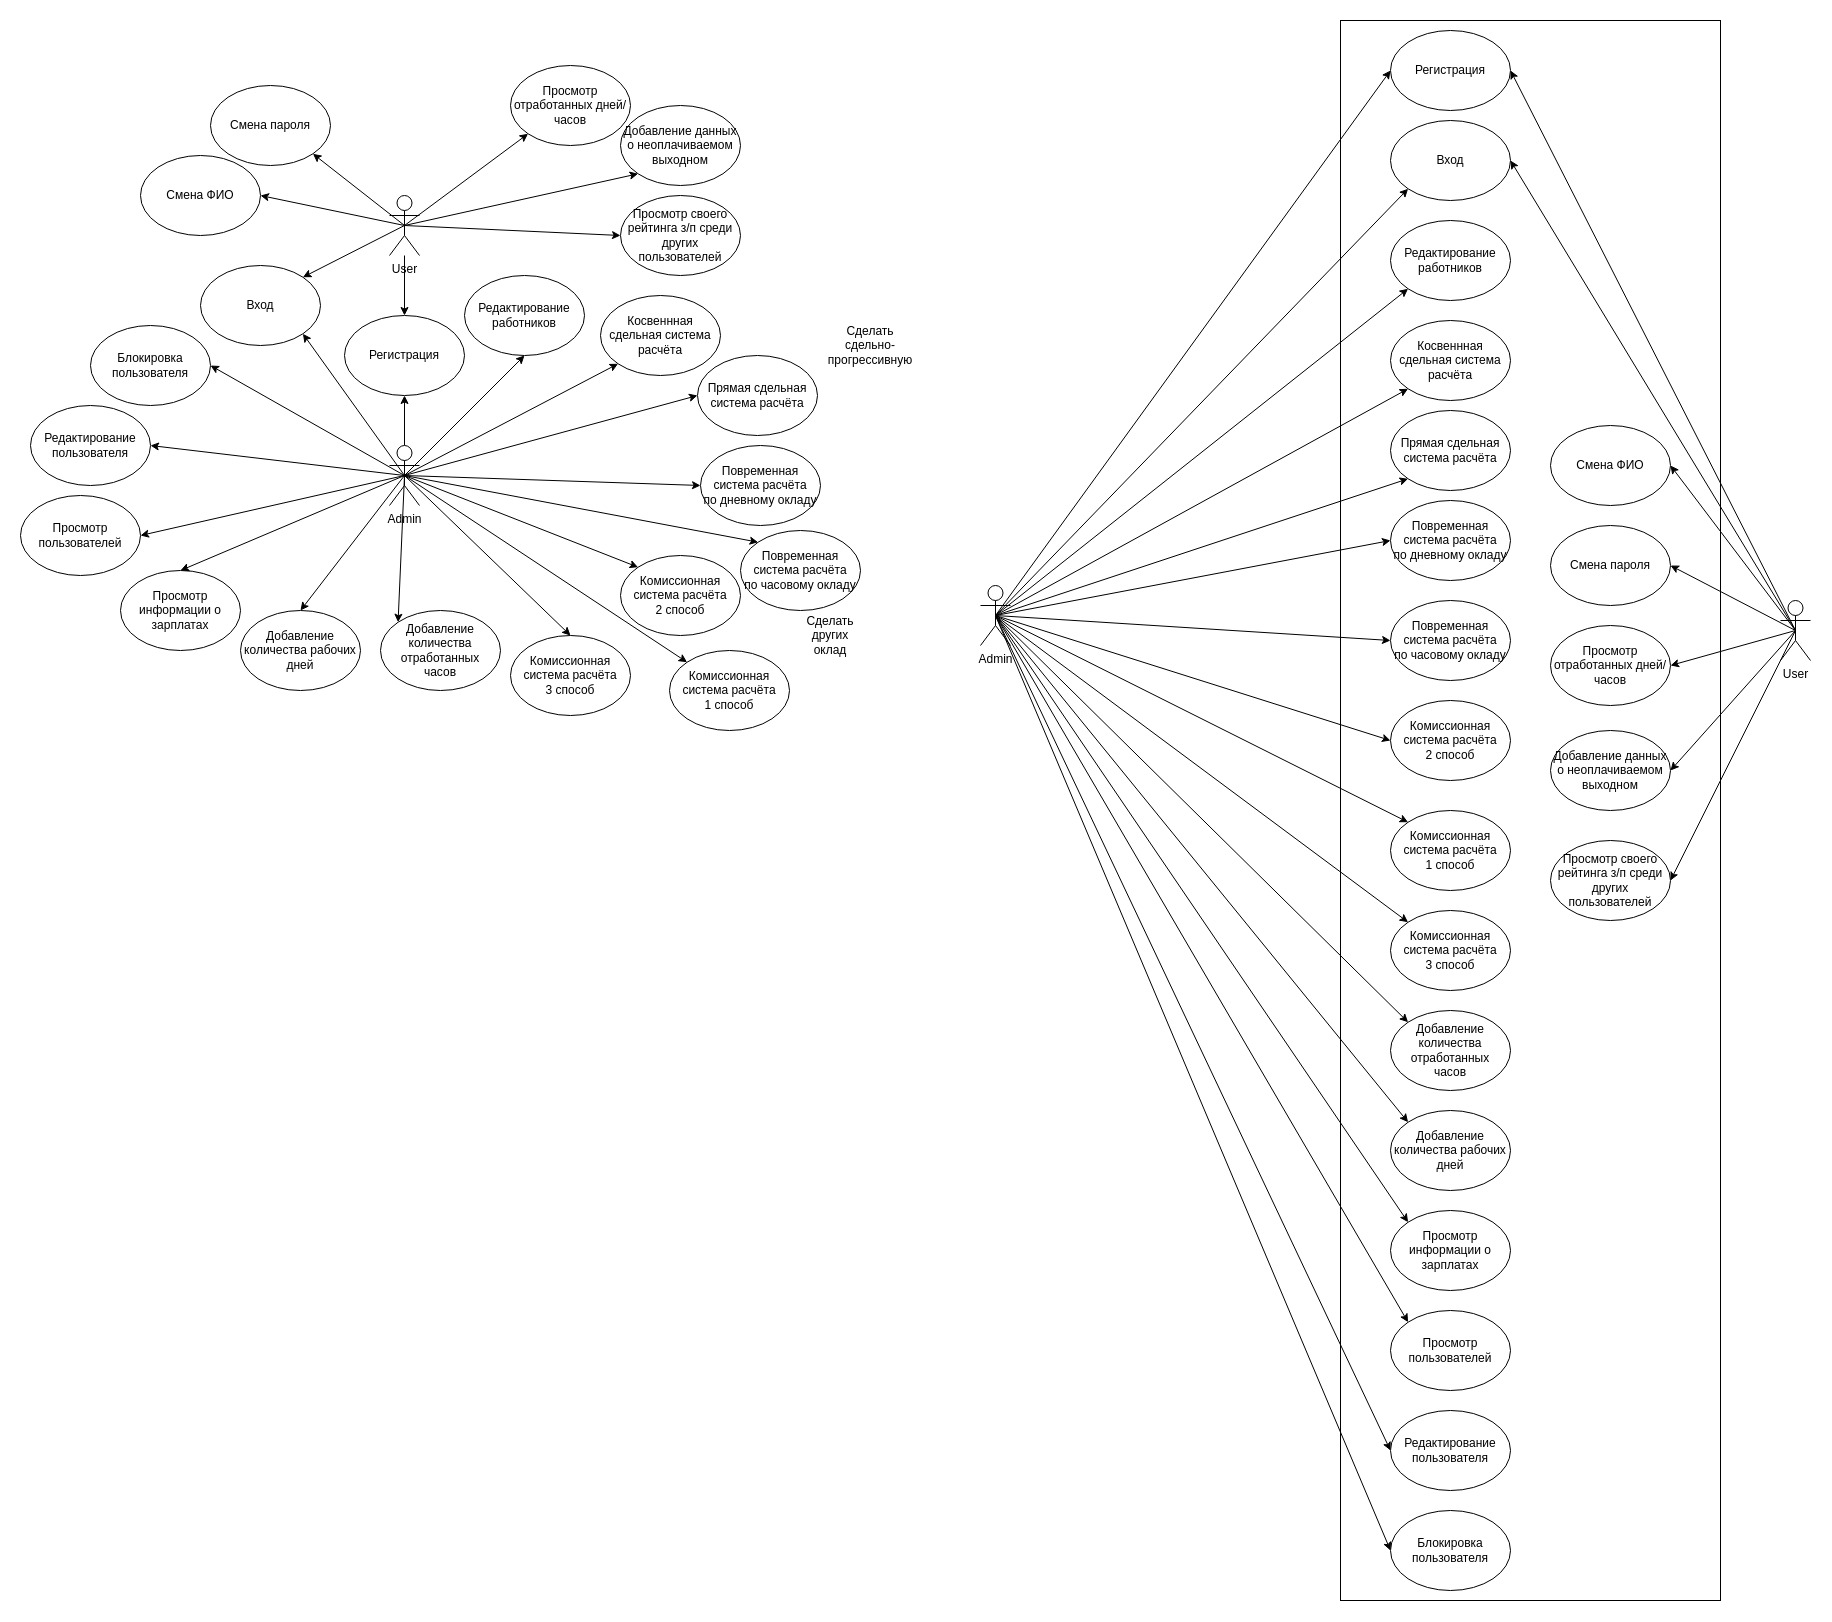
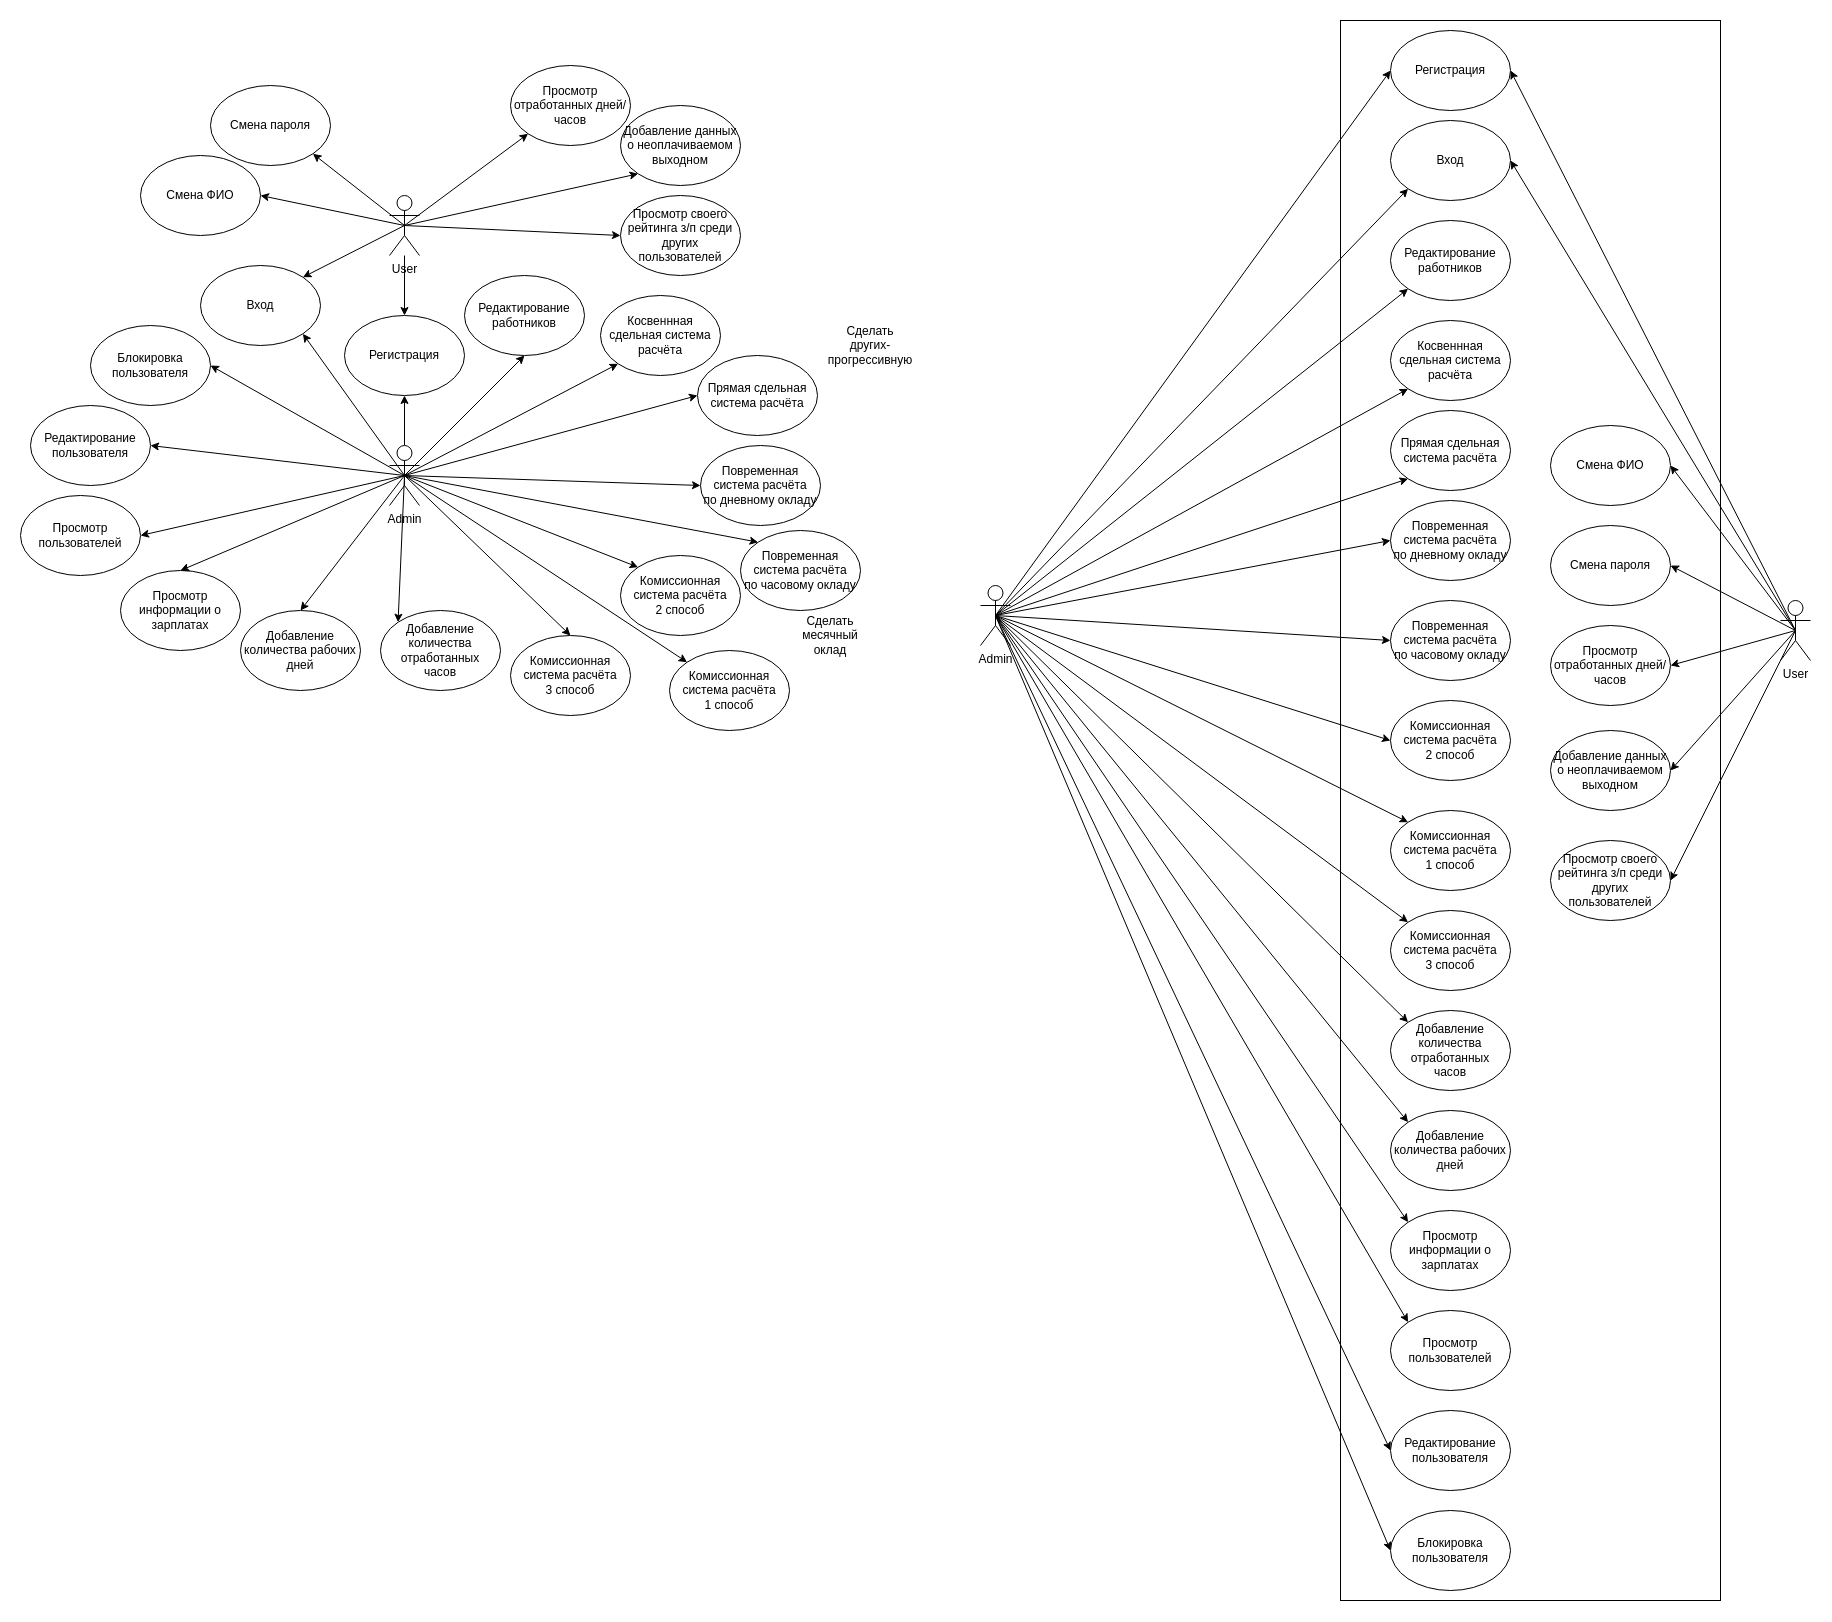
(871, 346) -> (871, 346)
(831, 636) -> (831, 636)
